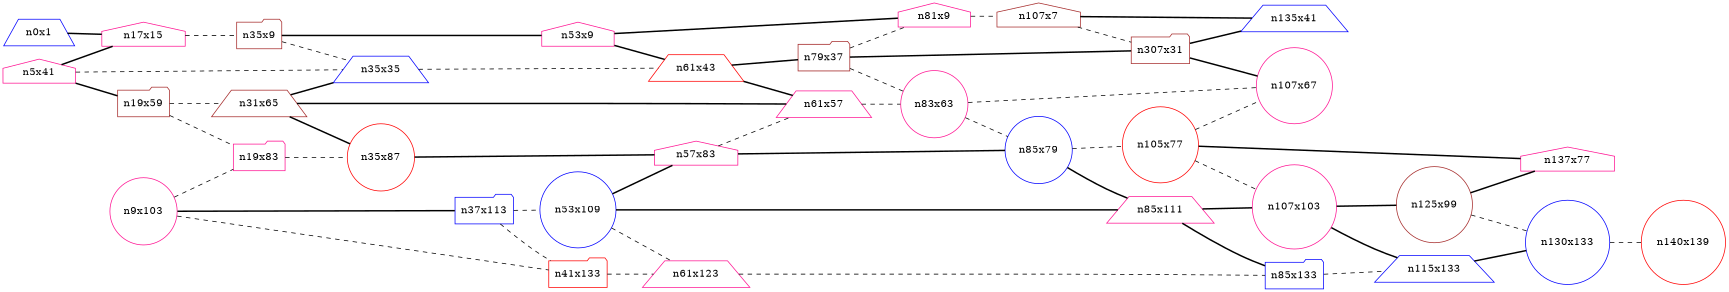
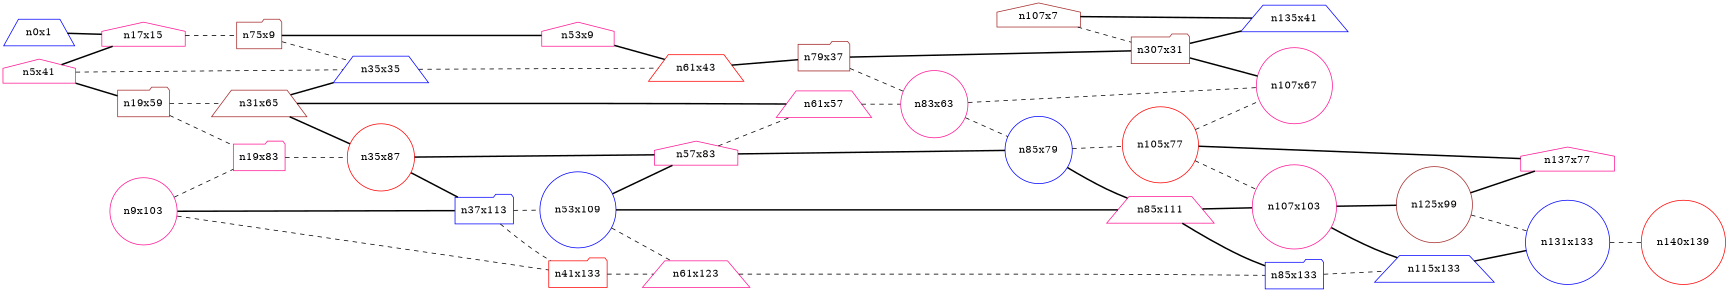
(934, 16) -> none
(259, 35) -> (259, 35)
(768, 88) -> none
none -> (435, 185)
(1568, 242) -> (1568, 242)
